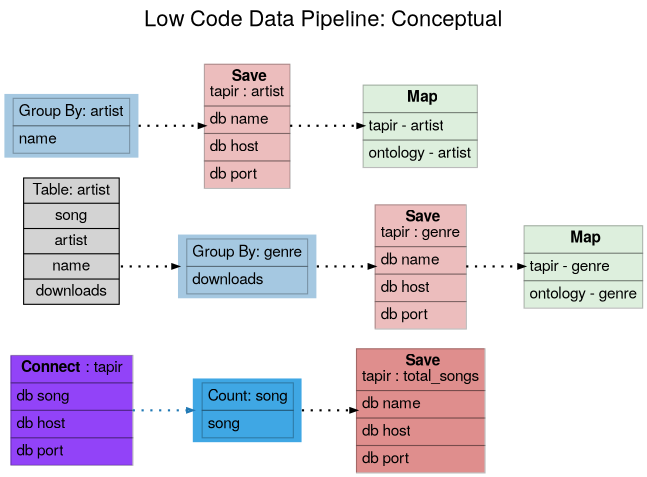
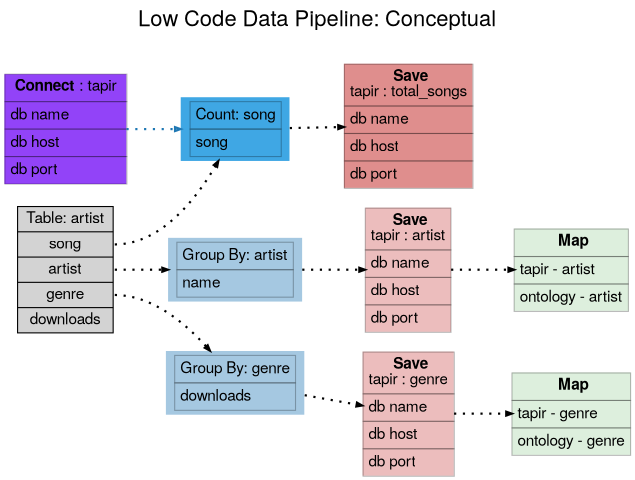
none -> (174, 218)
(71, 266) -> (65, 294)
none -> (138, 270)
(43, 396) -> (40, 115)
